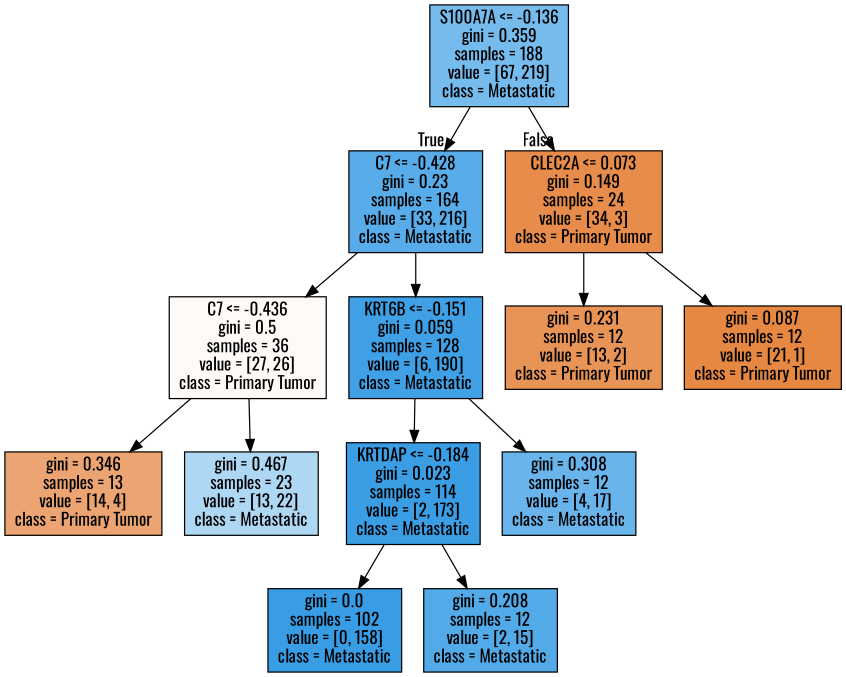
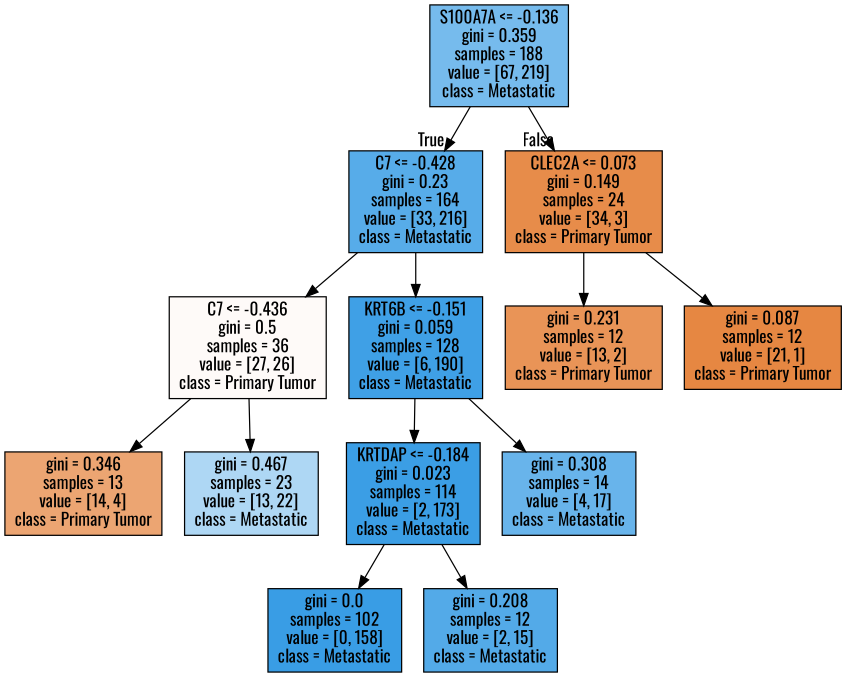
(569, 494) -> (569, 494)
